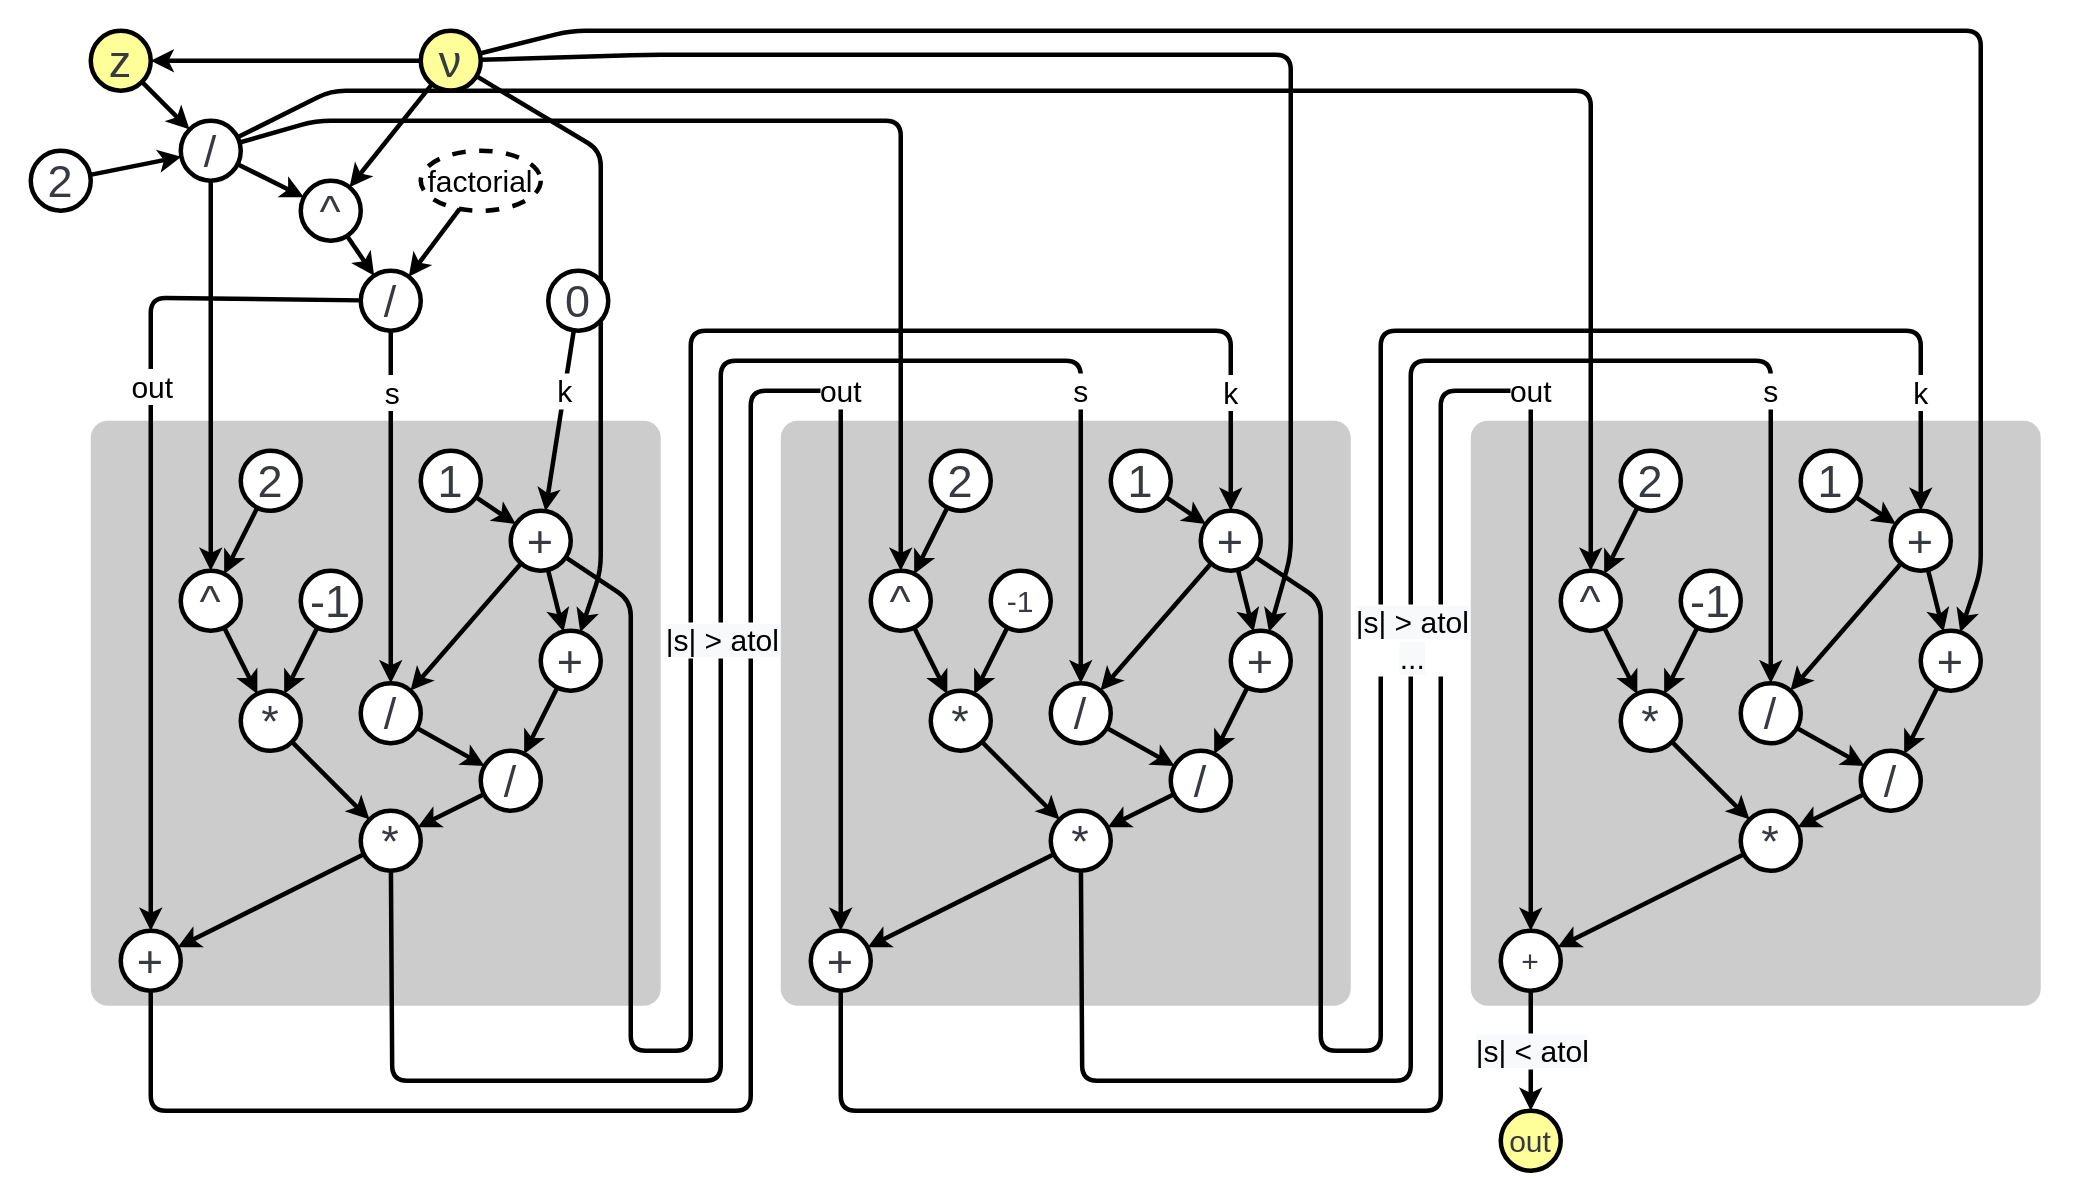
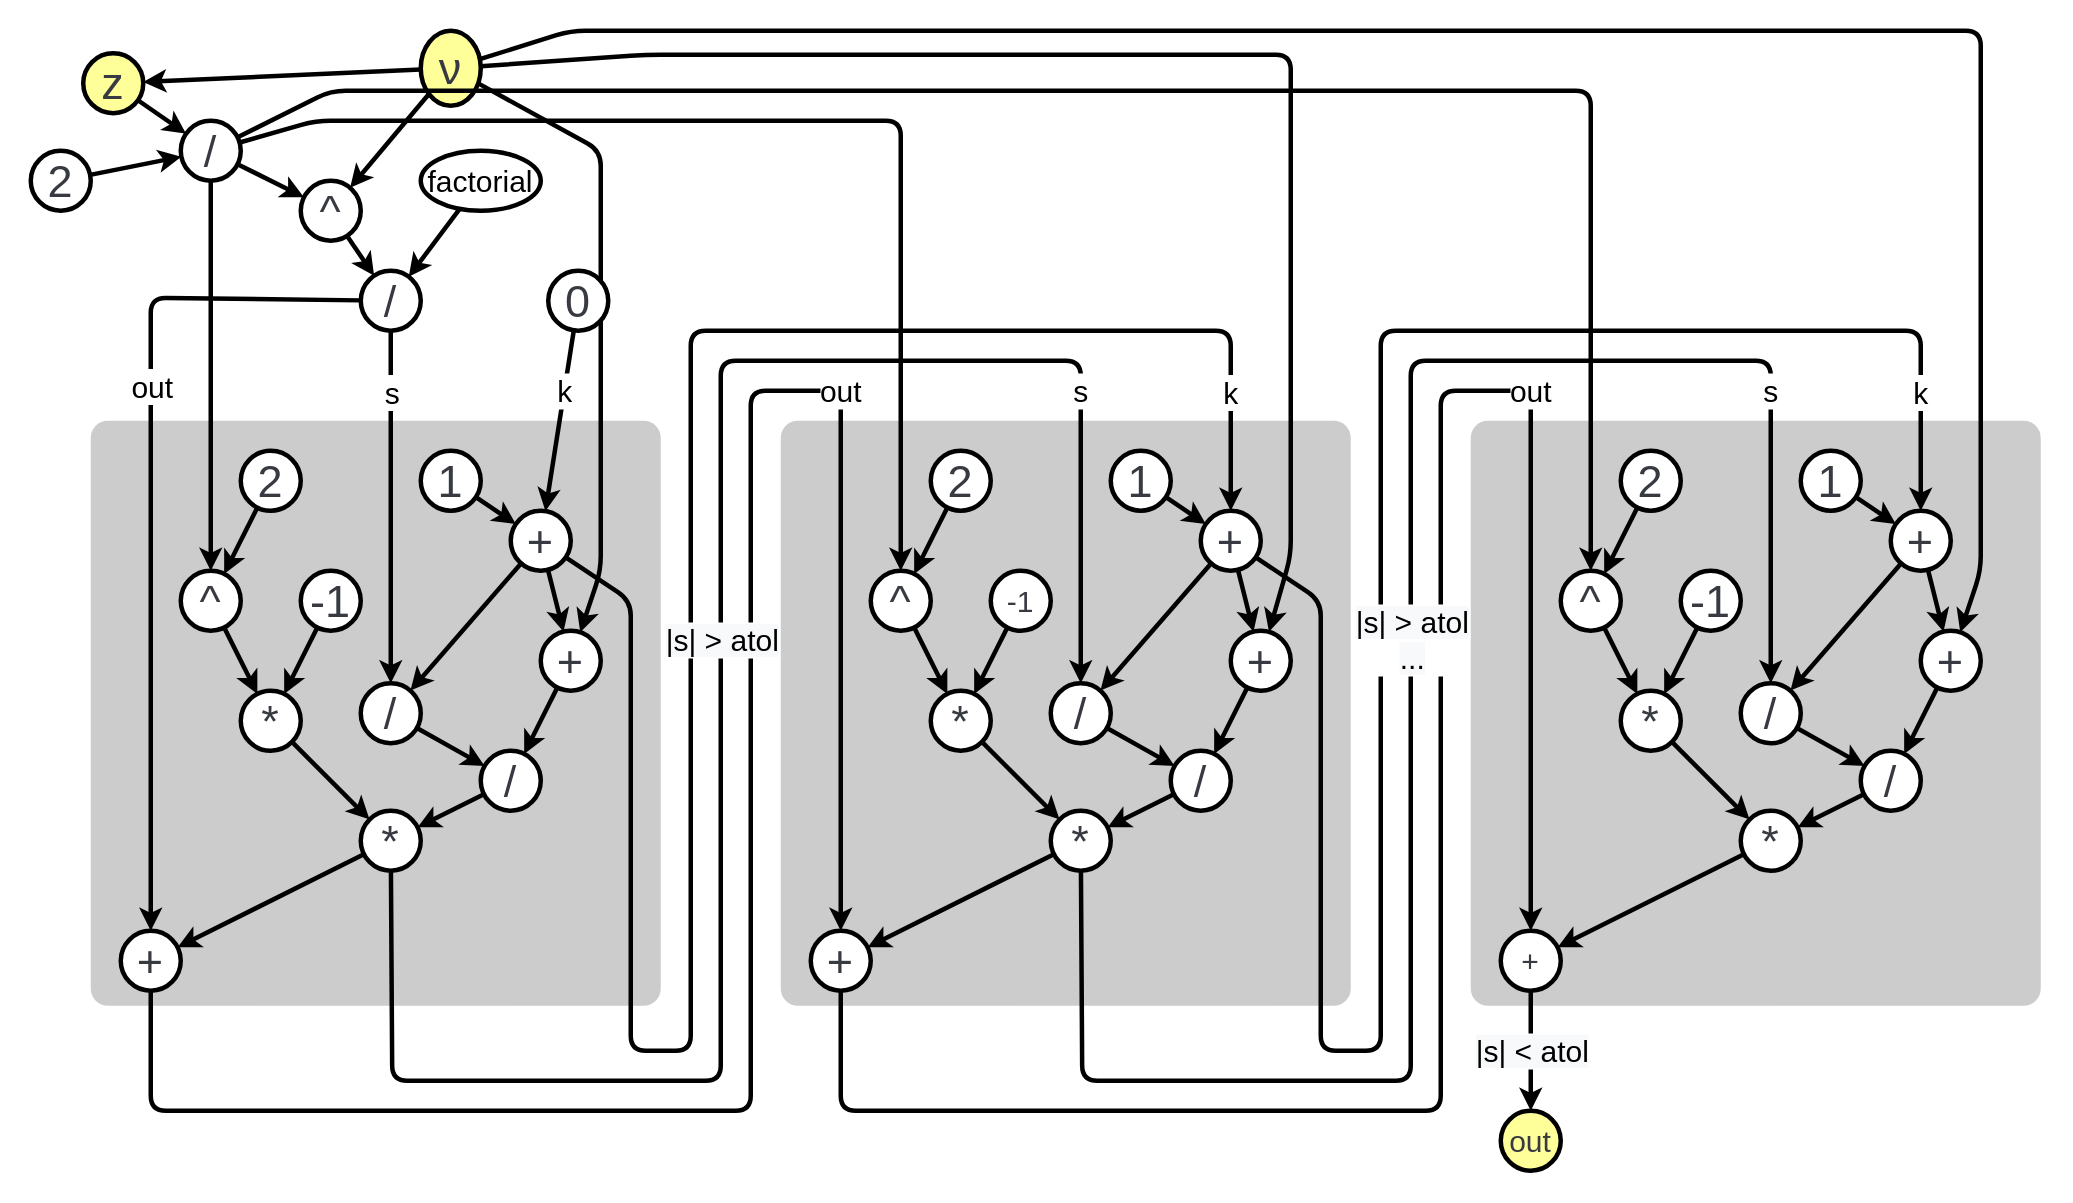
(121, 61) -> (113, 83)
(451, 61) -> (451, 68)
(481, 181) -> (481, 181)
